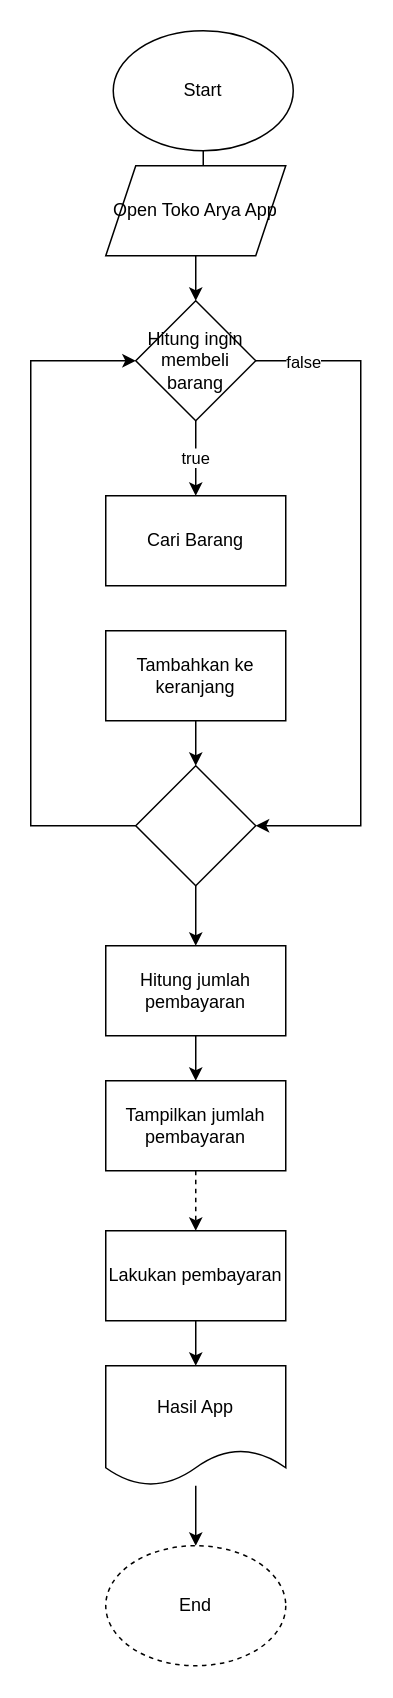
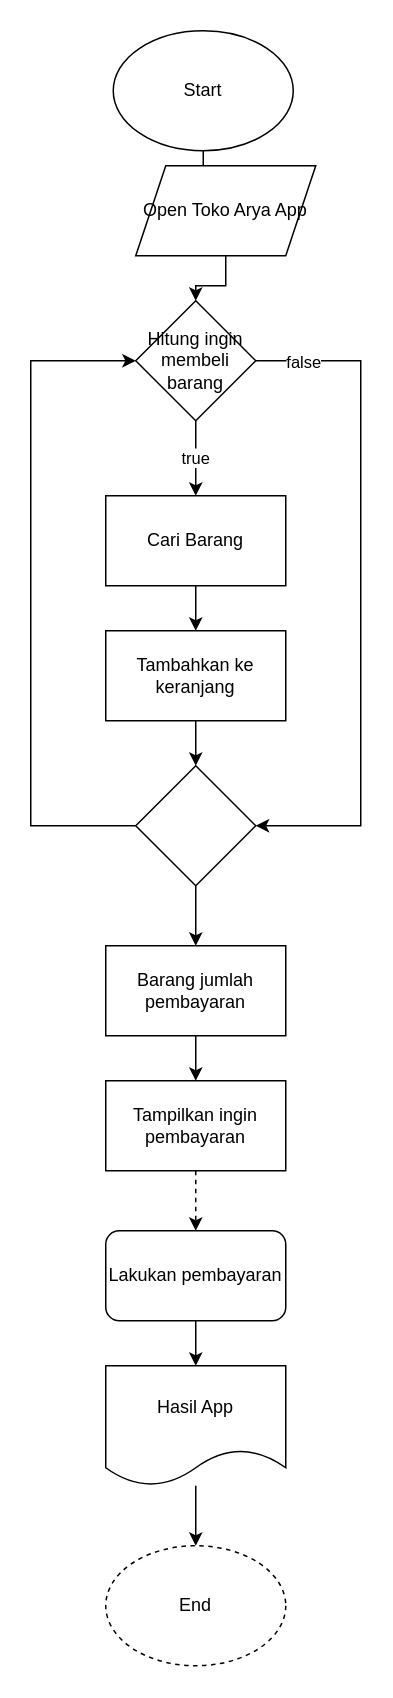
(196, 211) -> (226, 211)
none -> (196, 614)
(196, 991) -> (196, 991)
(196, 1126) -> (196, 1126)
(196, 1276) -> (196, 1276)
